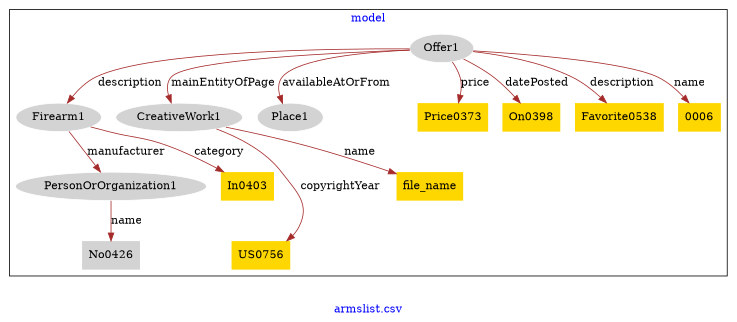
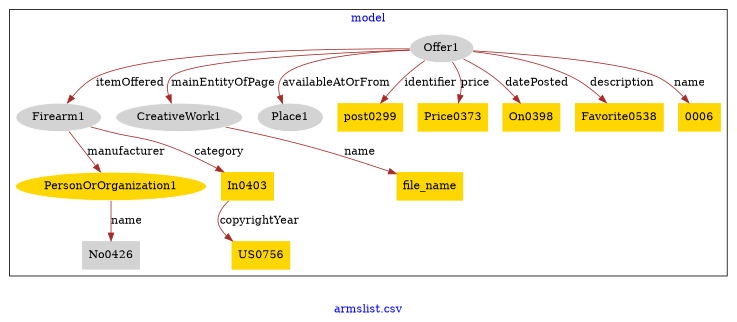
(130, 83) -> (130, 83)
none -> (370, 117)
(279, 170) -> (218, 218)
(111, 186) -> (111, 186)
